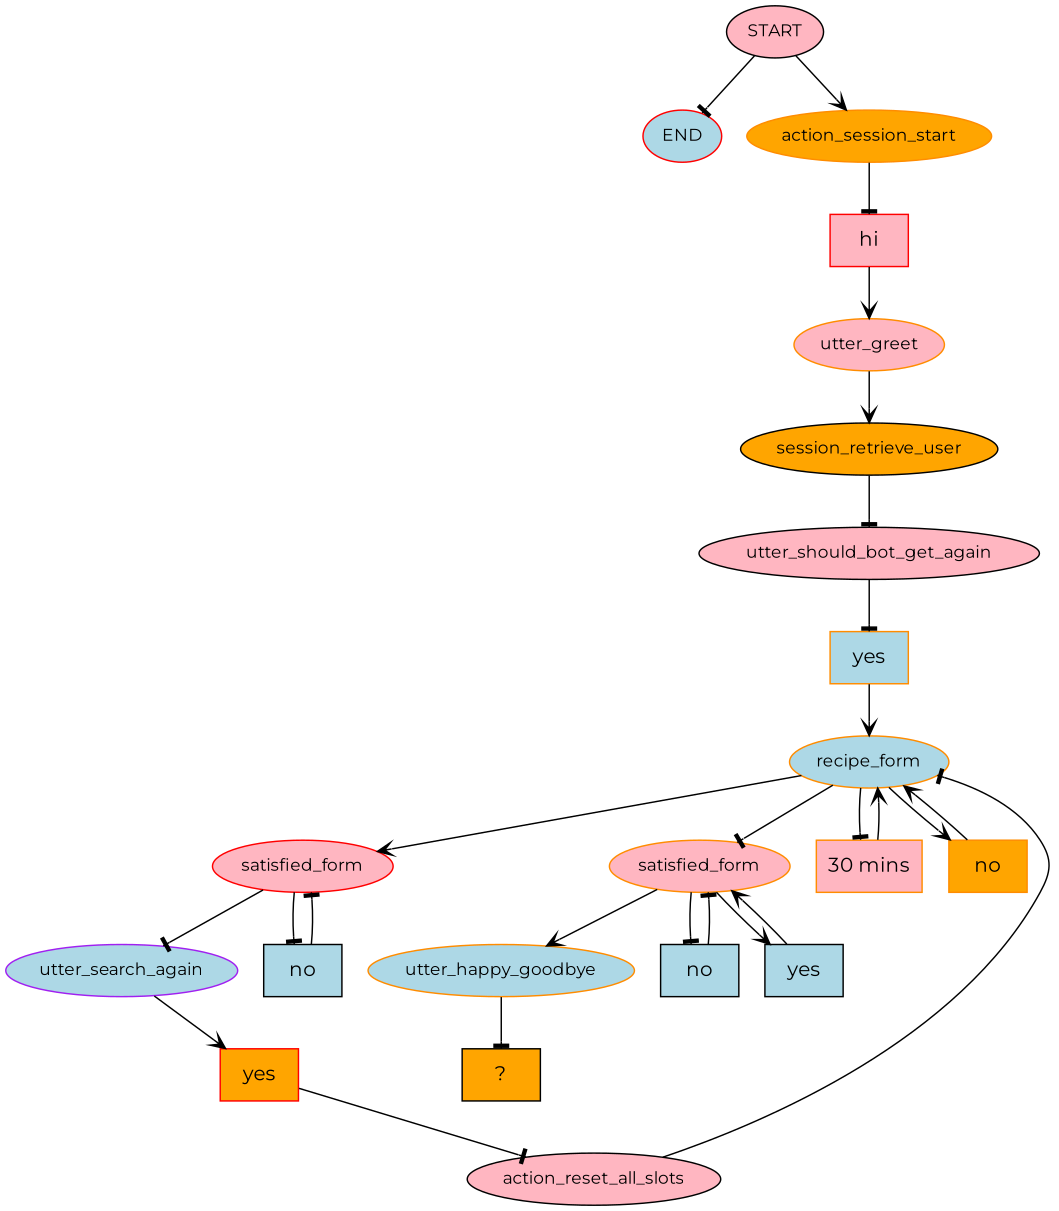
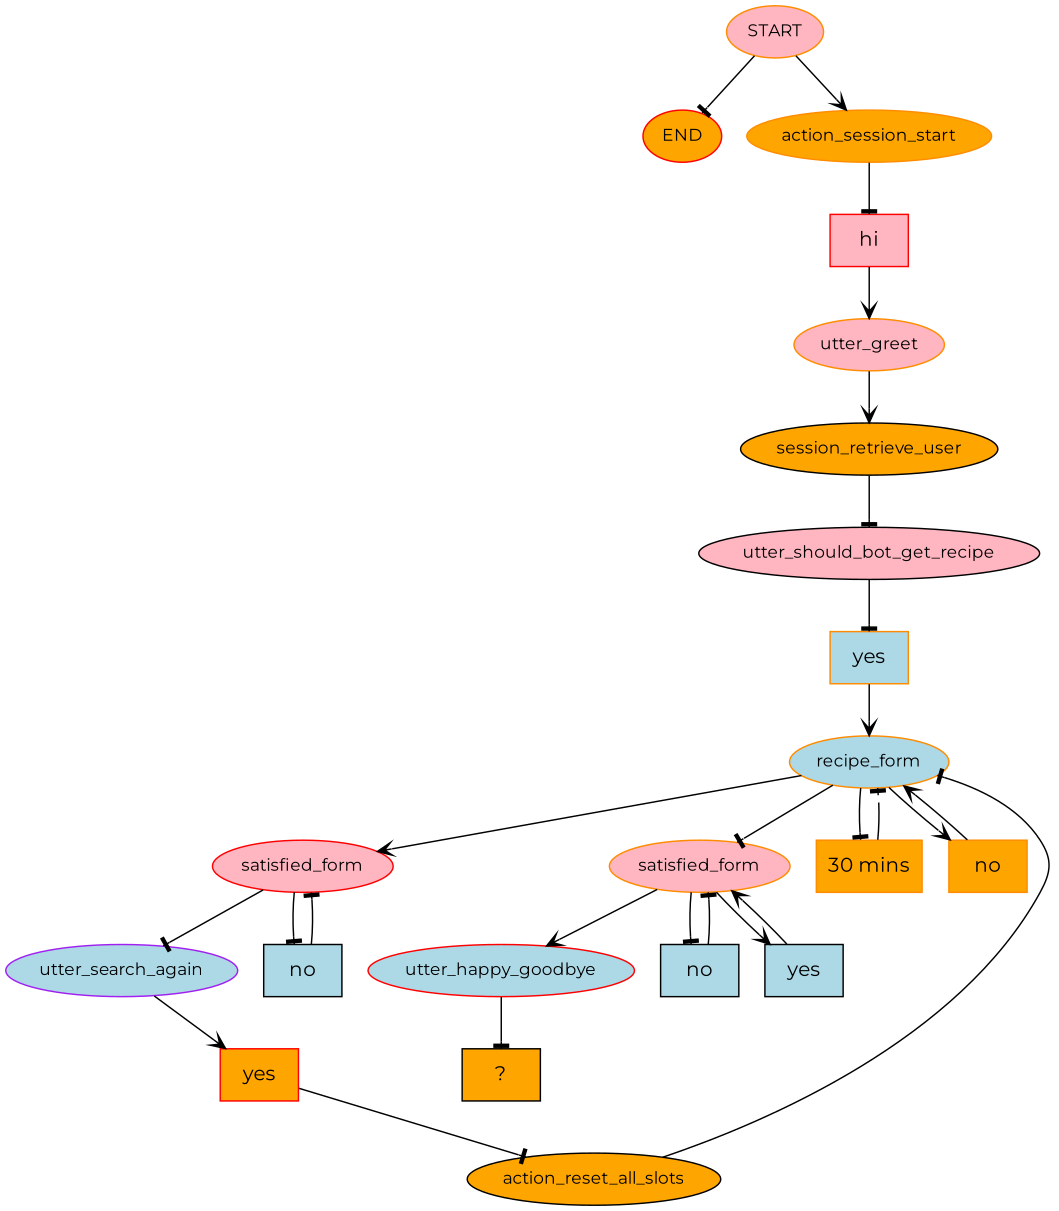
(775, 32) -> (775, 32)
(682, 136) -> (682, 136)
(869, 553) -> (869, 553)
(879, 821) -> (879, 821)
(869, 866) -> (869, 866)
(501, 971) -> (501, 971)
(594, 1179) -> (594, 1179)
